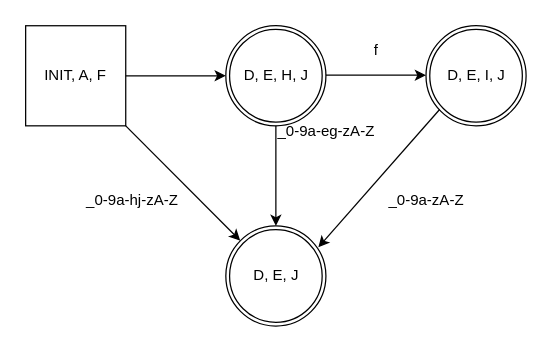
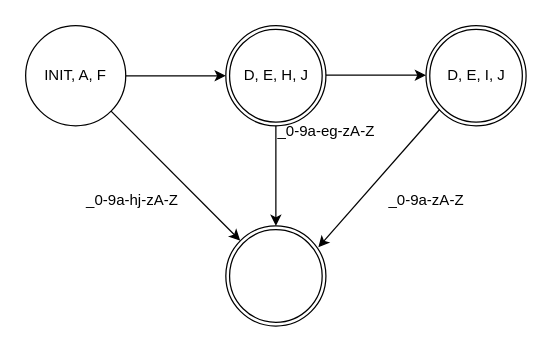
(376, 51) -> none
(76, 76) -> (76, 76)
(276, 276) -> none
